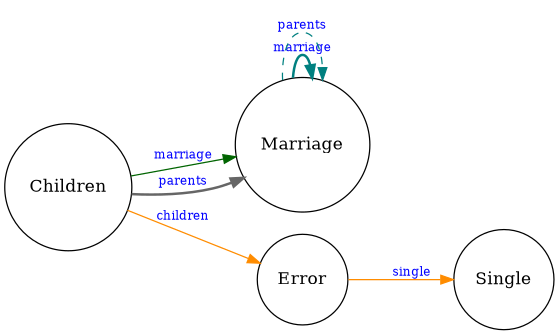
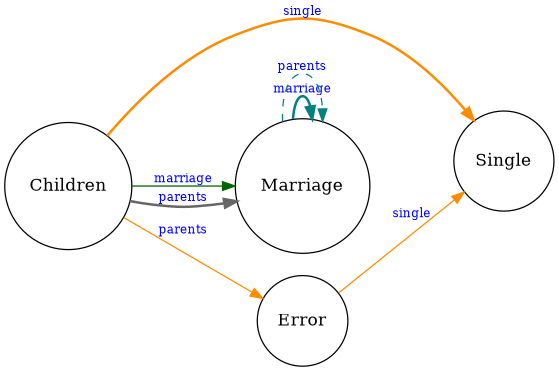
none -> (282, 21)
(183, 217) -> (183, 230)
